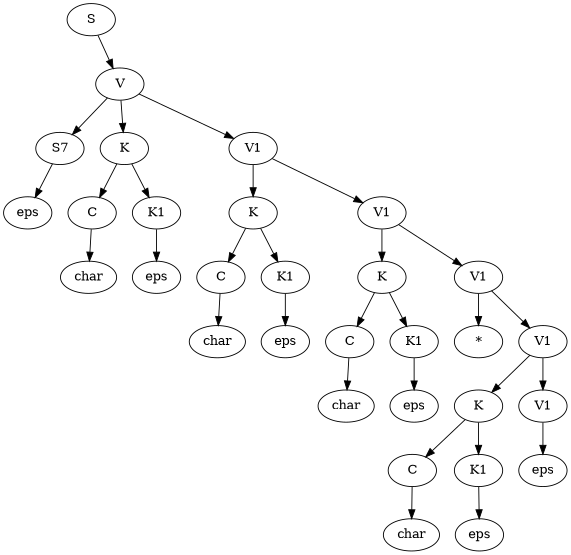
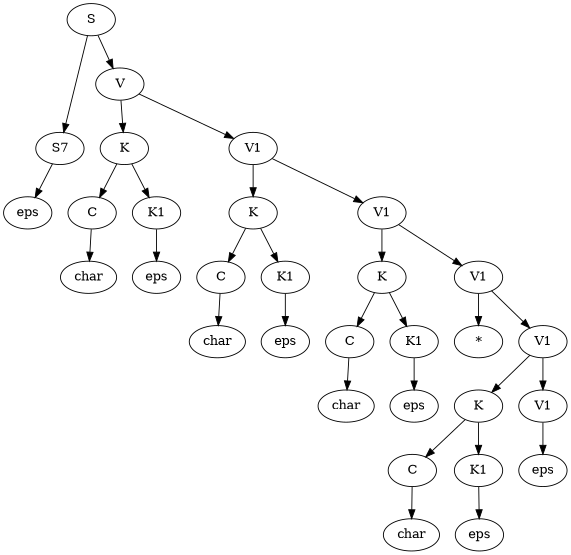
(93, 113) -> (77, 80)
